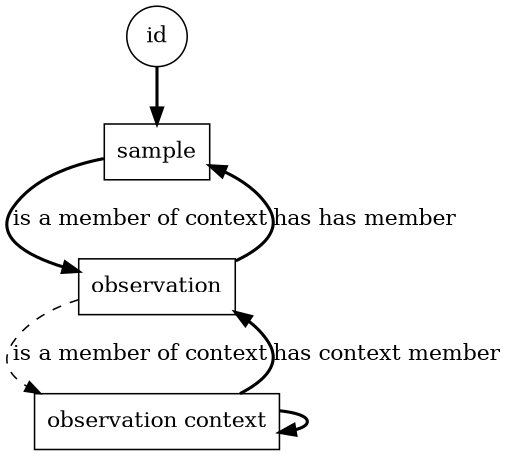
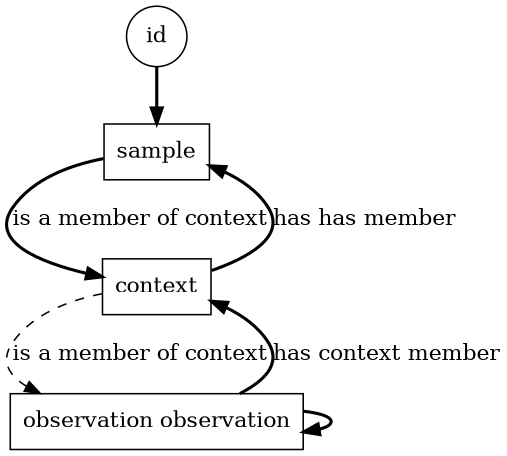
(157, 287) -> (157, 287)
(157, 422) -> (157, 422)
